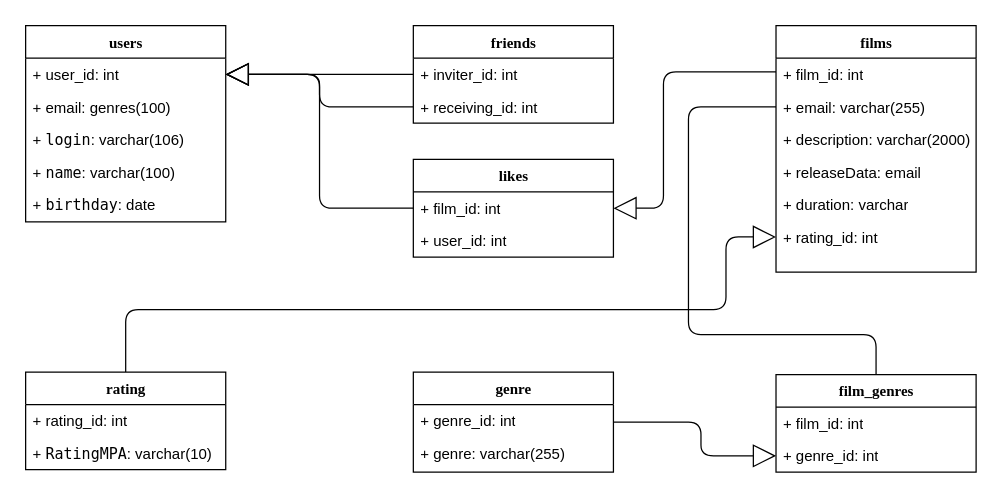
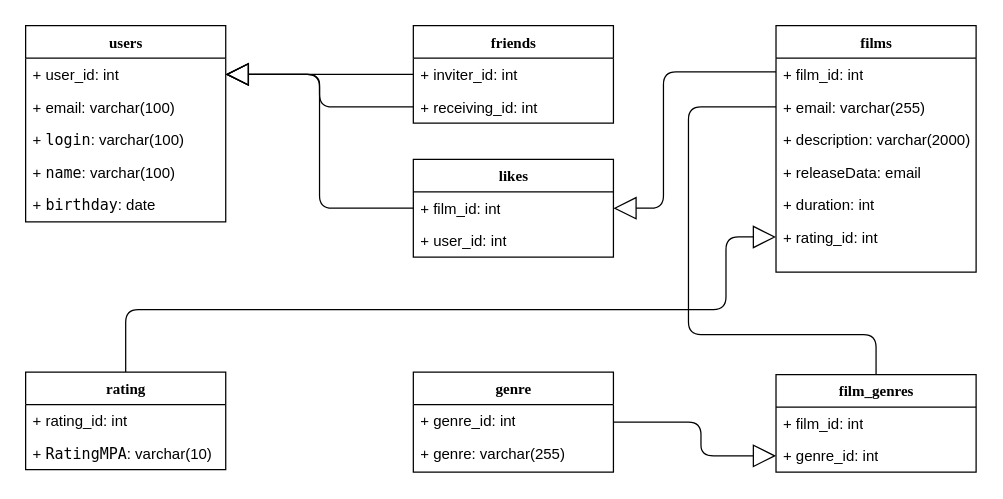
(107, 108) -> (112, 108)
(115, 141) -> (115, 141)
(855, 206) -> (836, 206)
